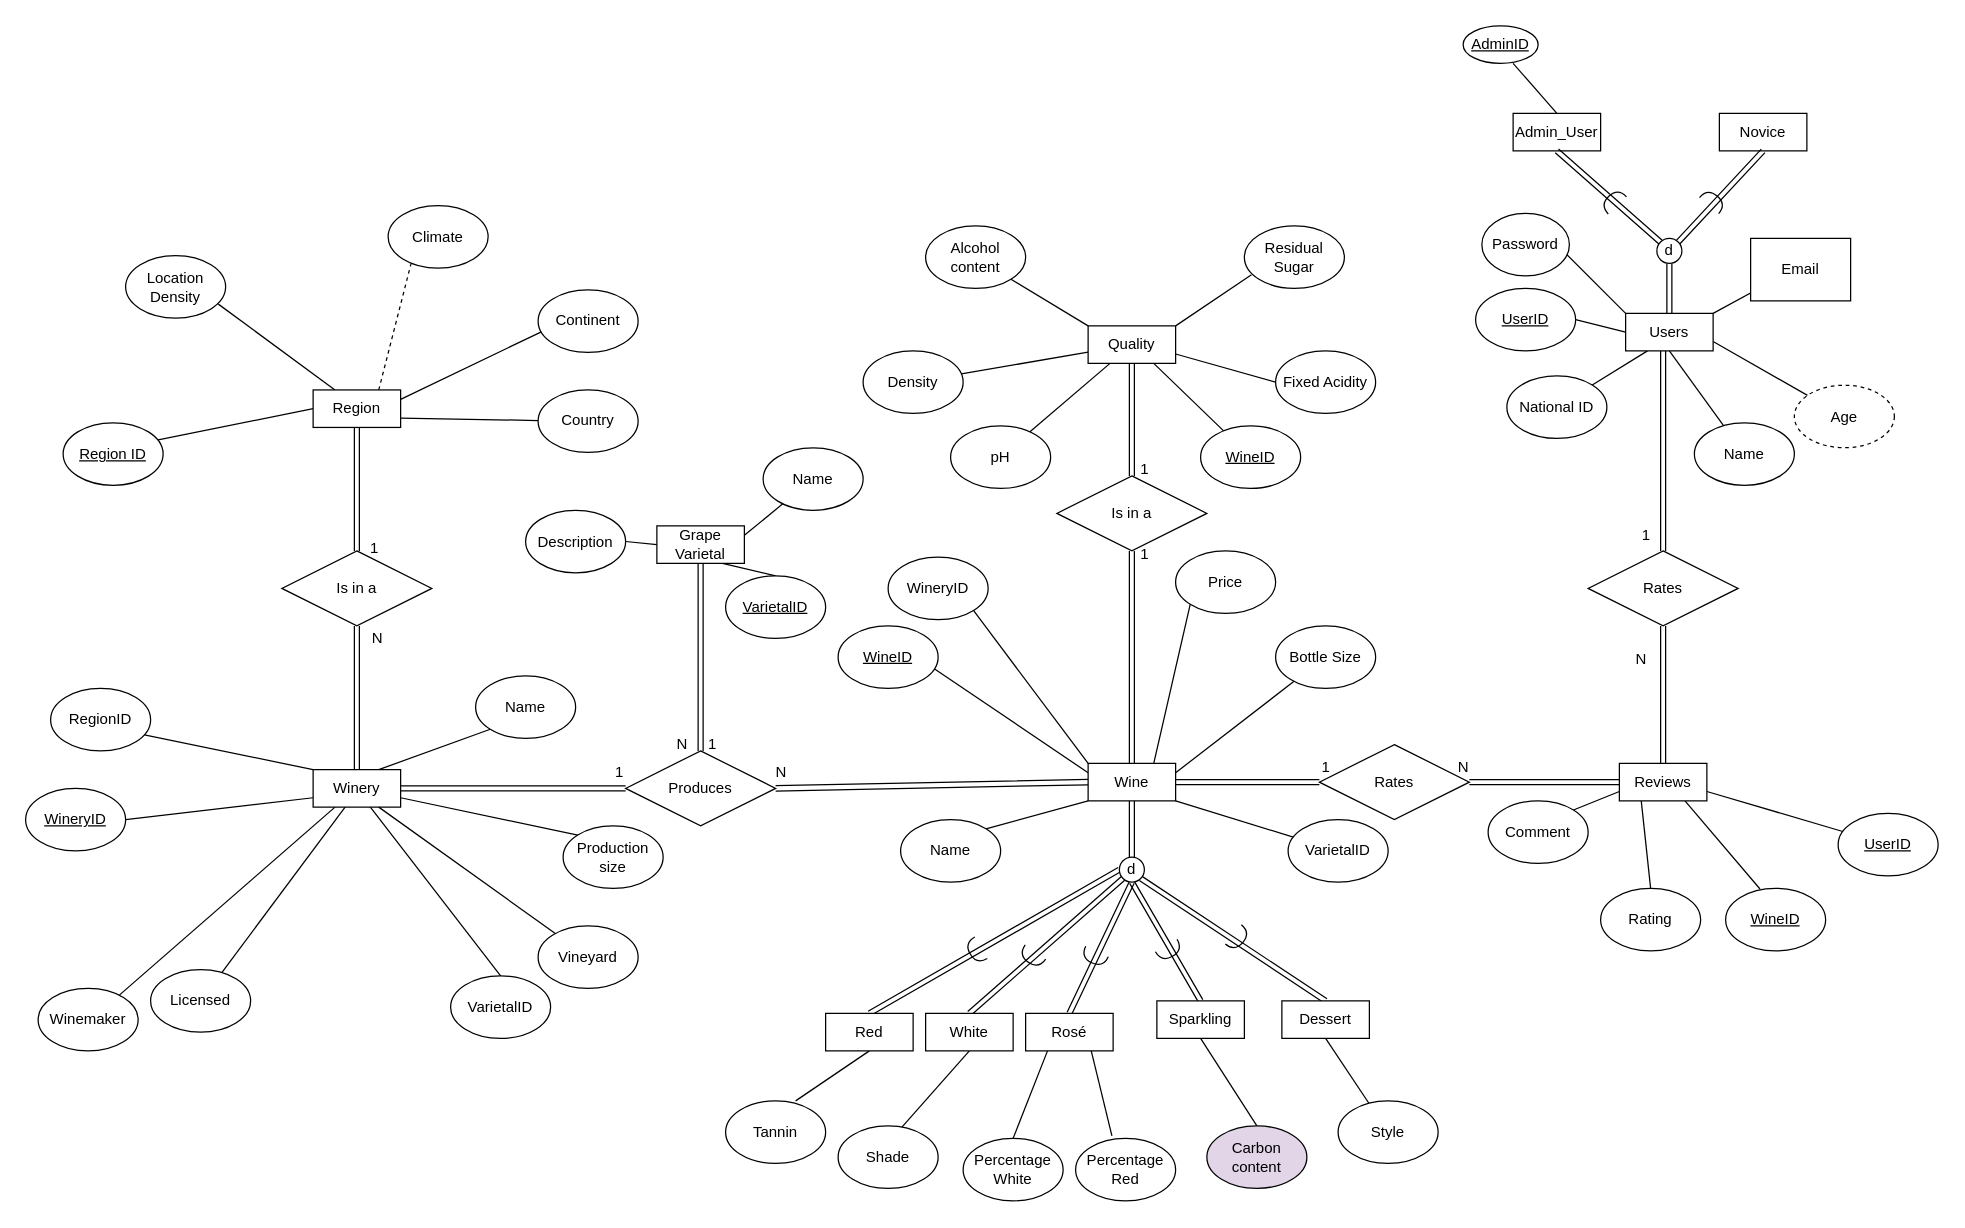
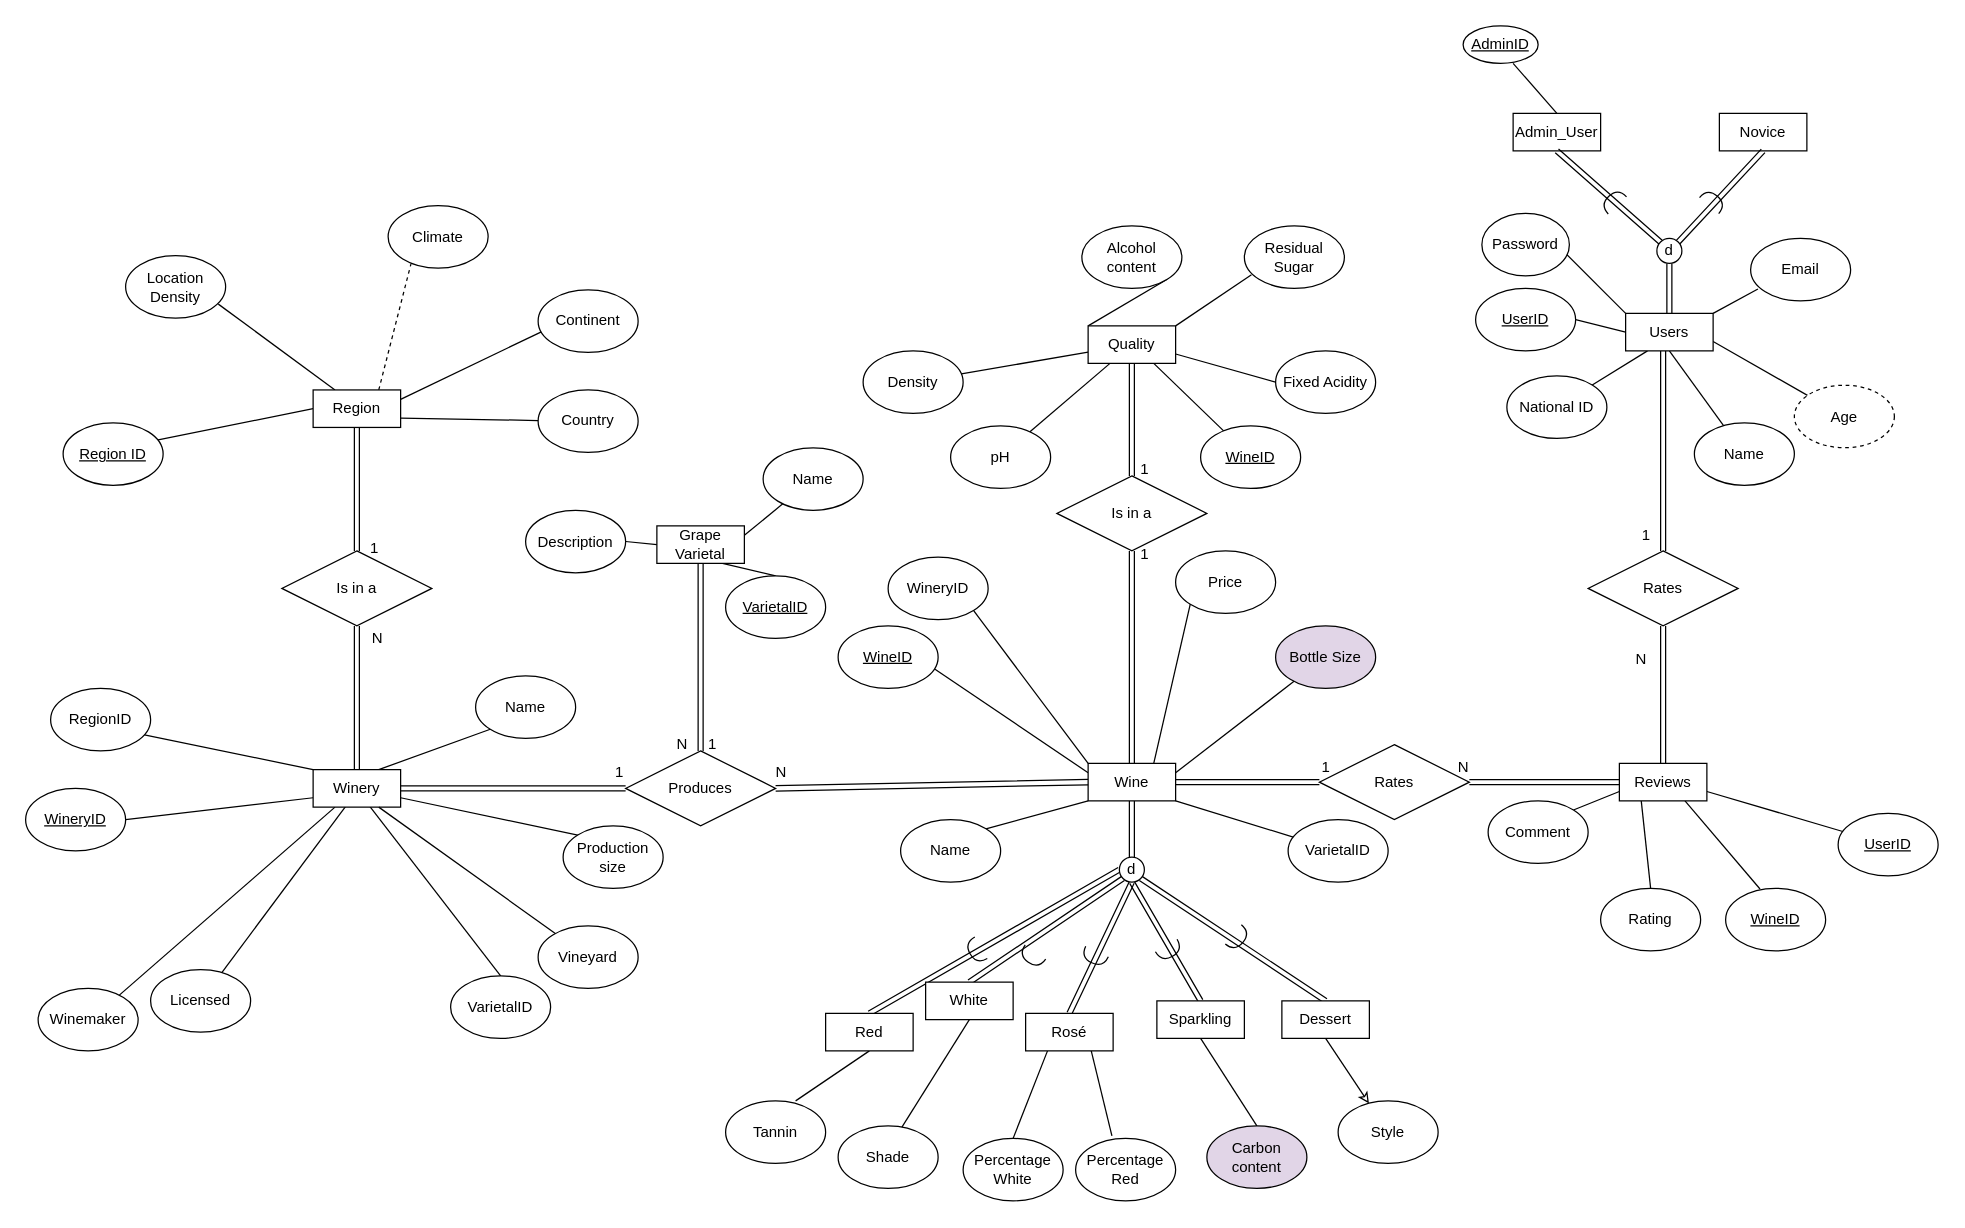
(976, 257) -> (1132, 257)
(1801, 269) -> (1801, 269)
(1326, 657) -> (1326, 657)
(969, 1032) -> (969, 1001)
(1366, 1098) -> (1363, 1095)
